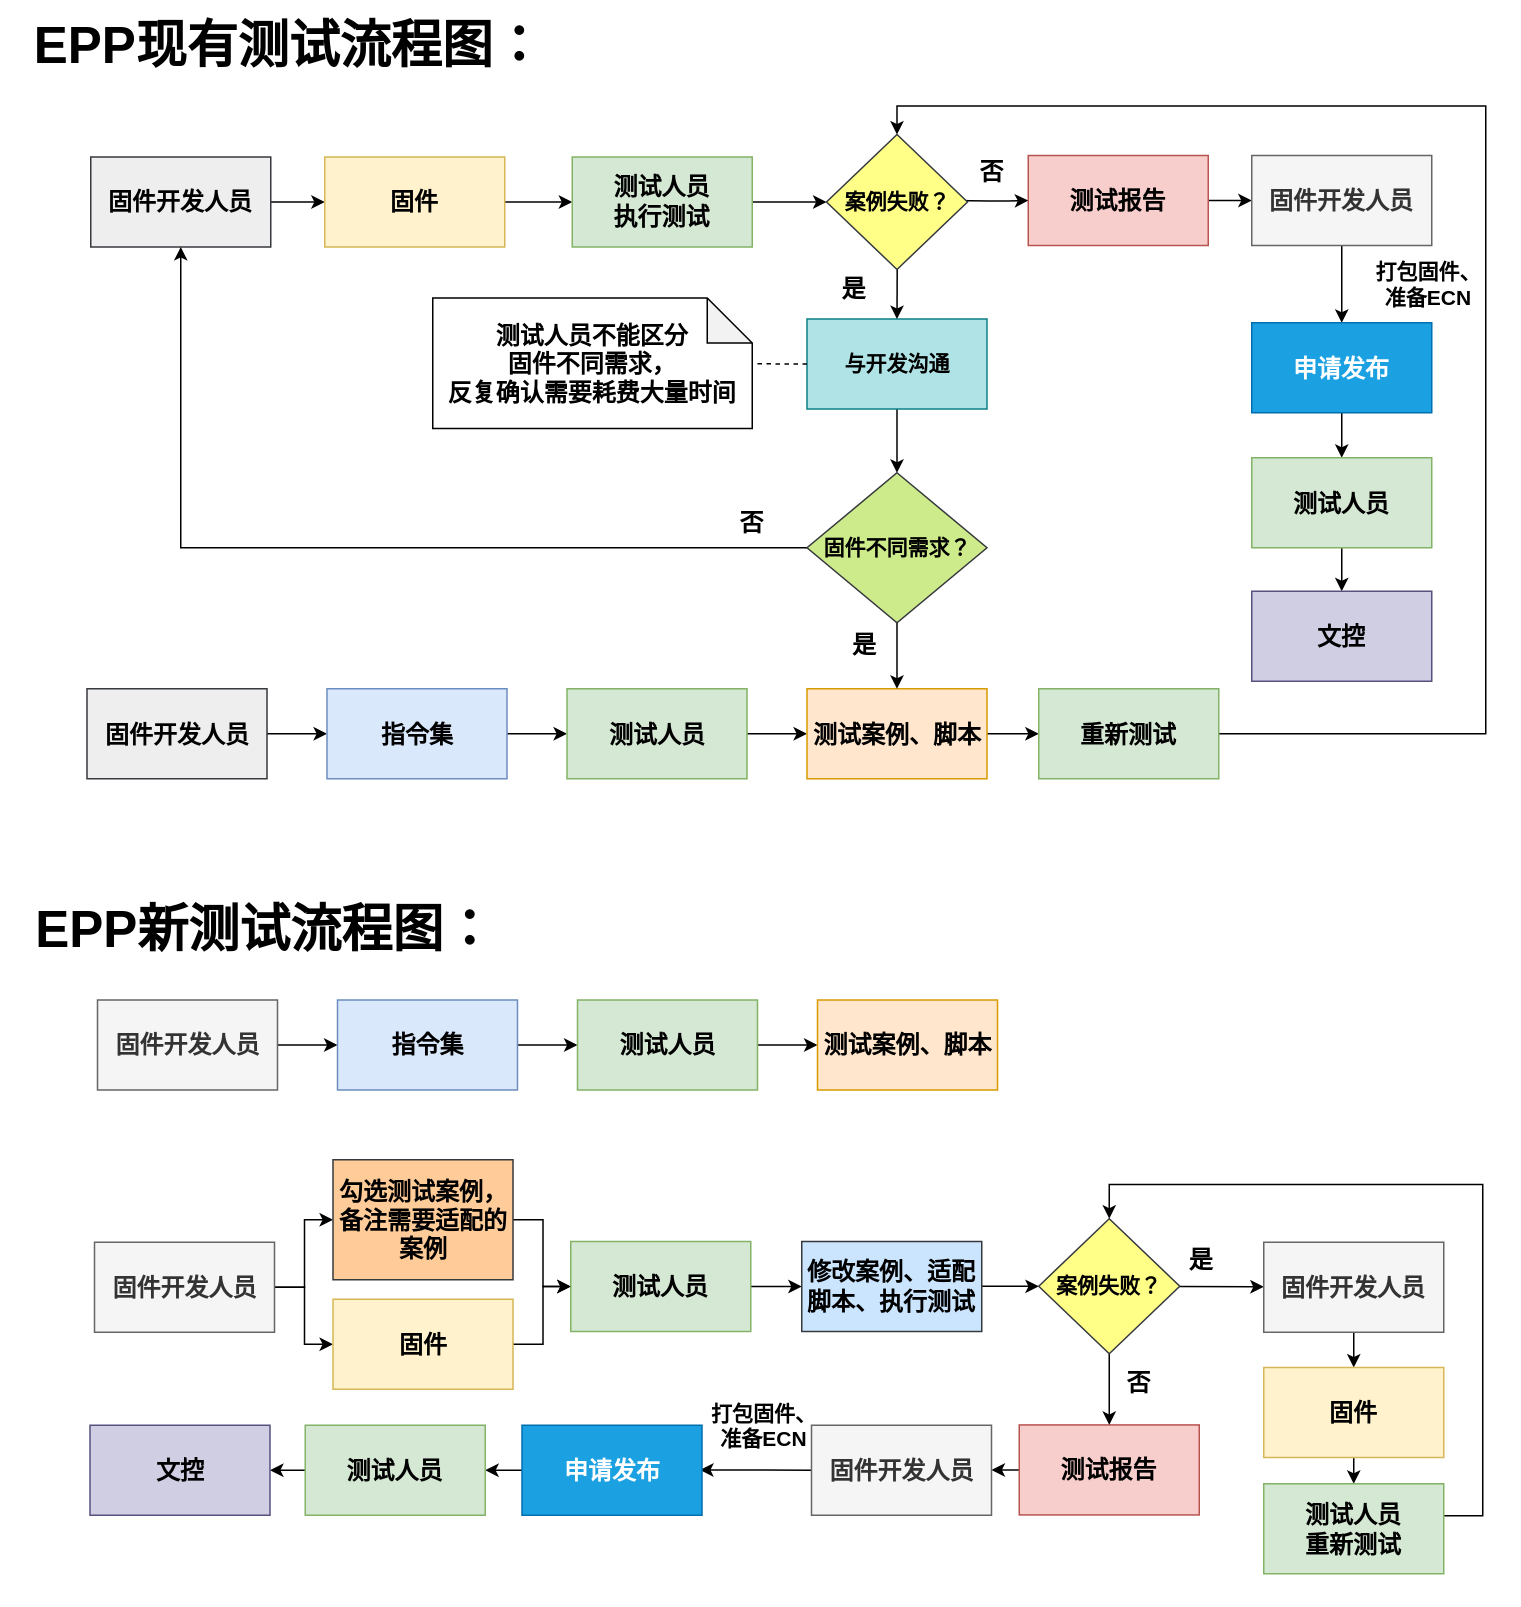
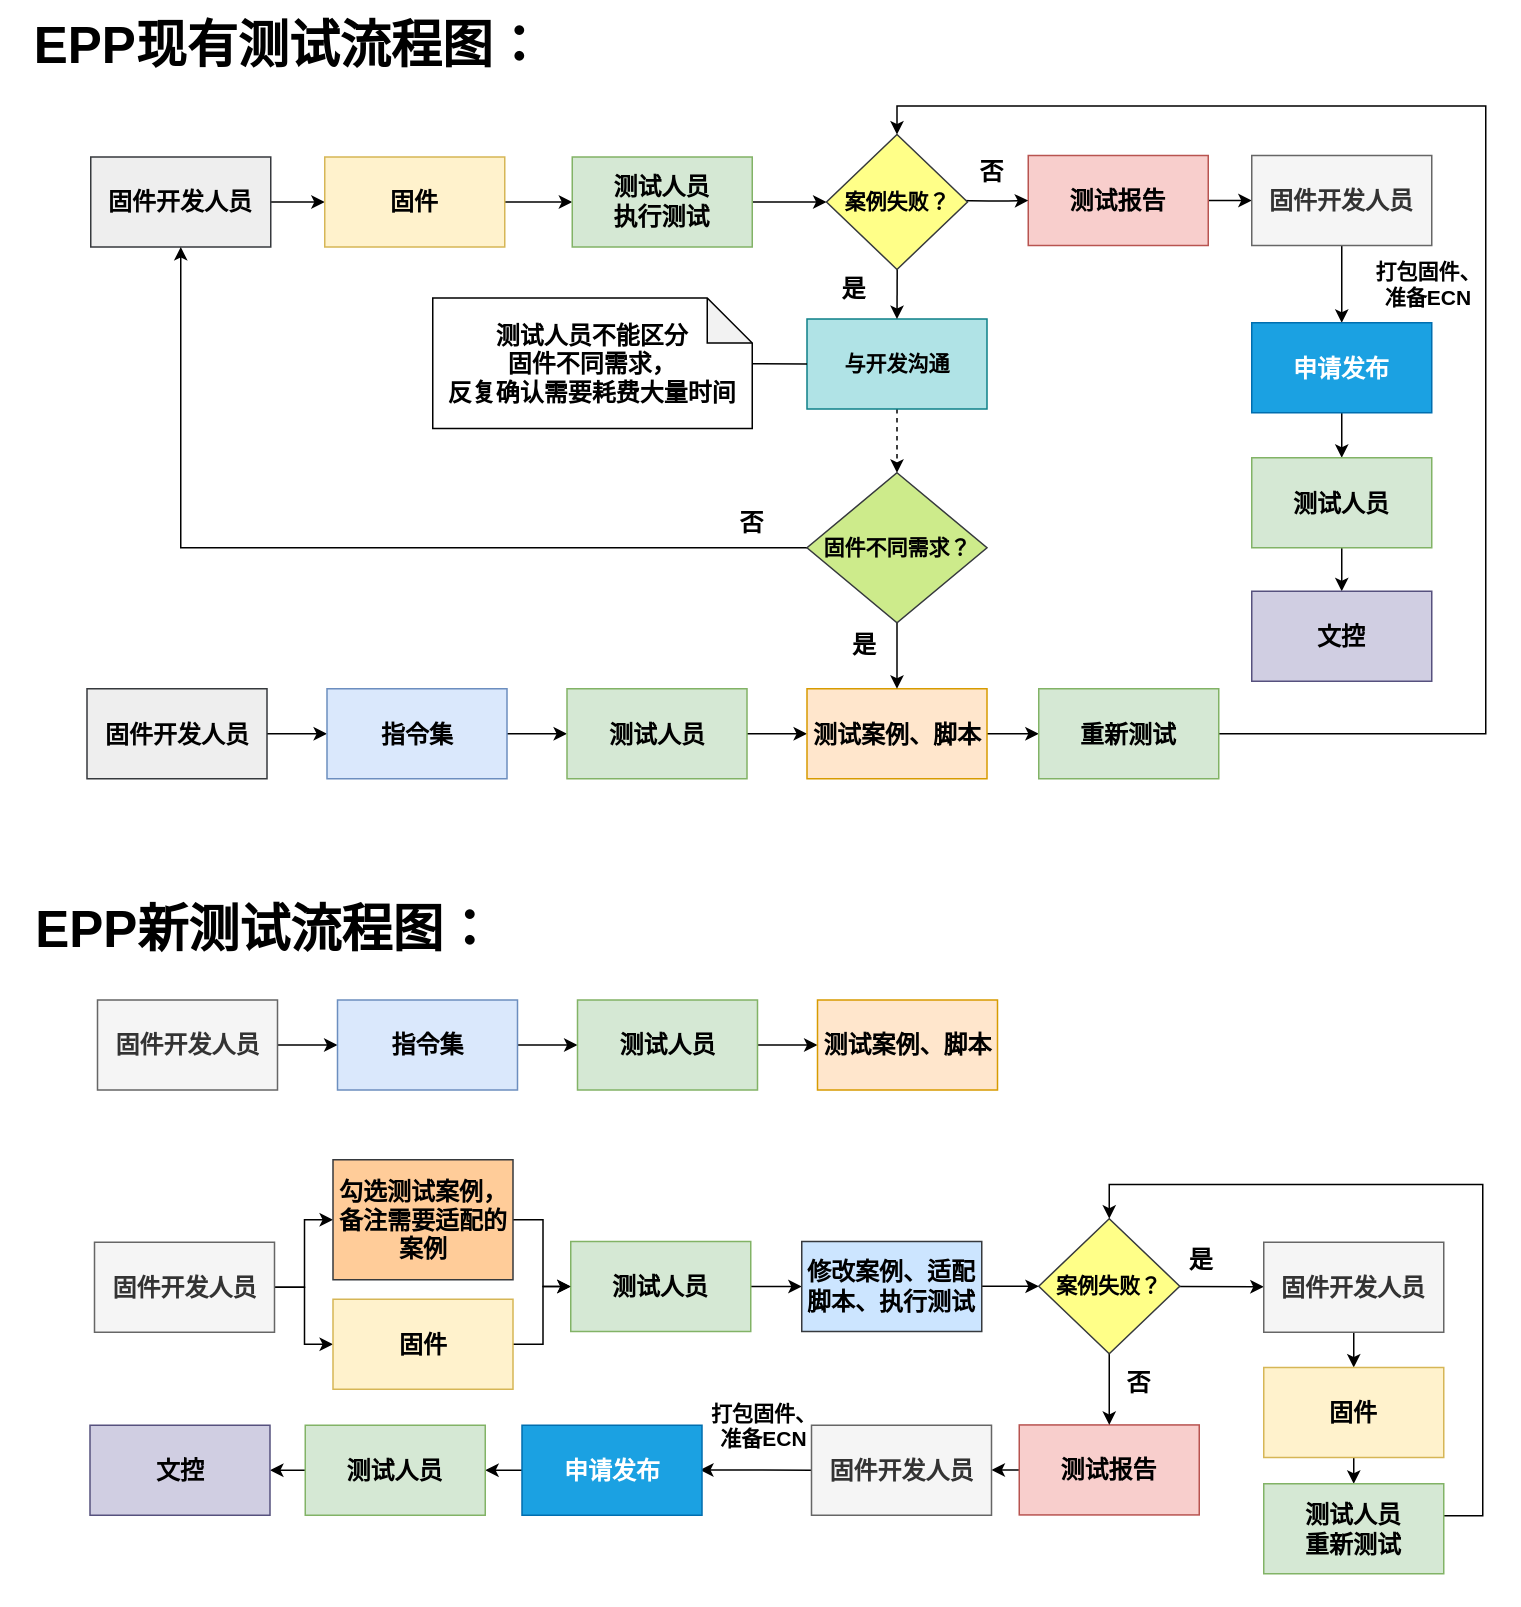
(778, 364) -> (778, 364)
(897, 437) -> (897, 437)
